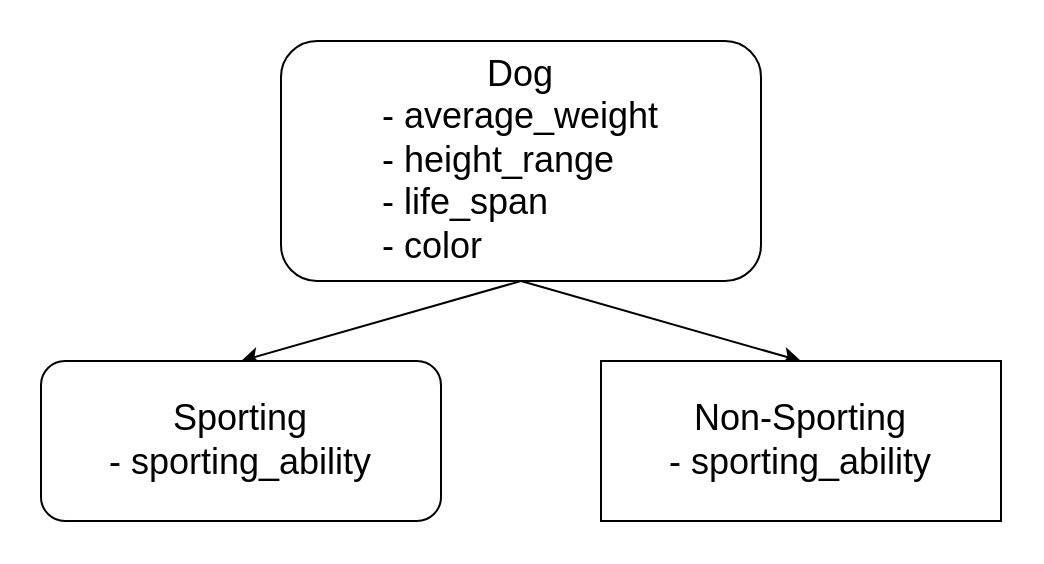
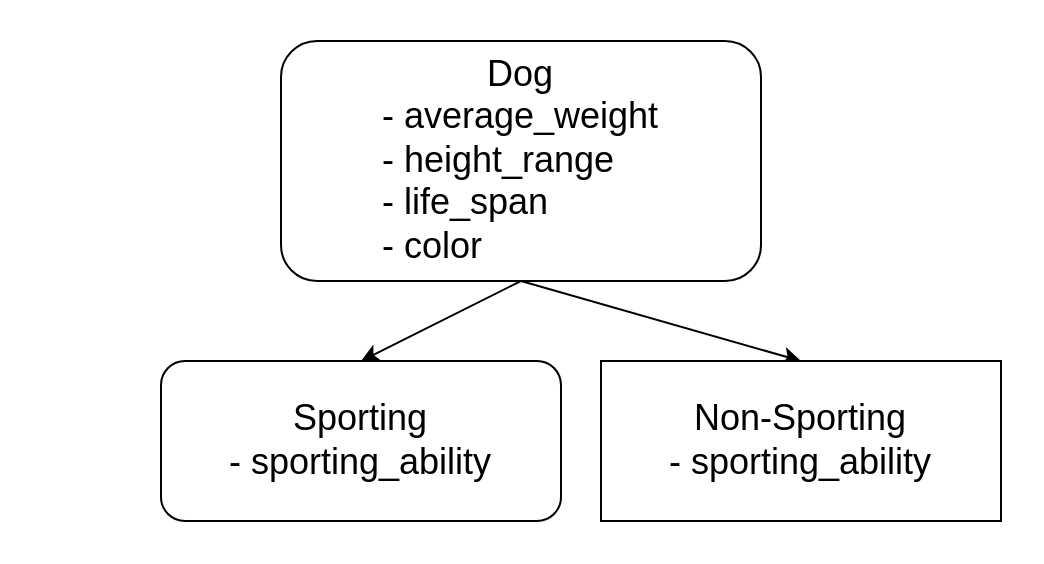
(241, 441) -> (361, 441)
